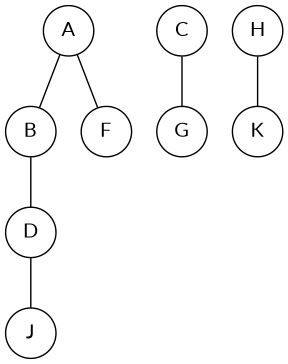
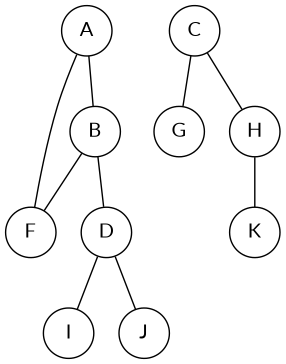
none -> (225, 81)
none -> (63, 182)
none -> (69, 333)
